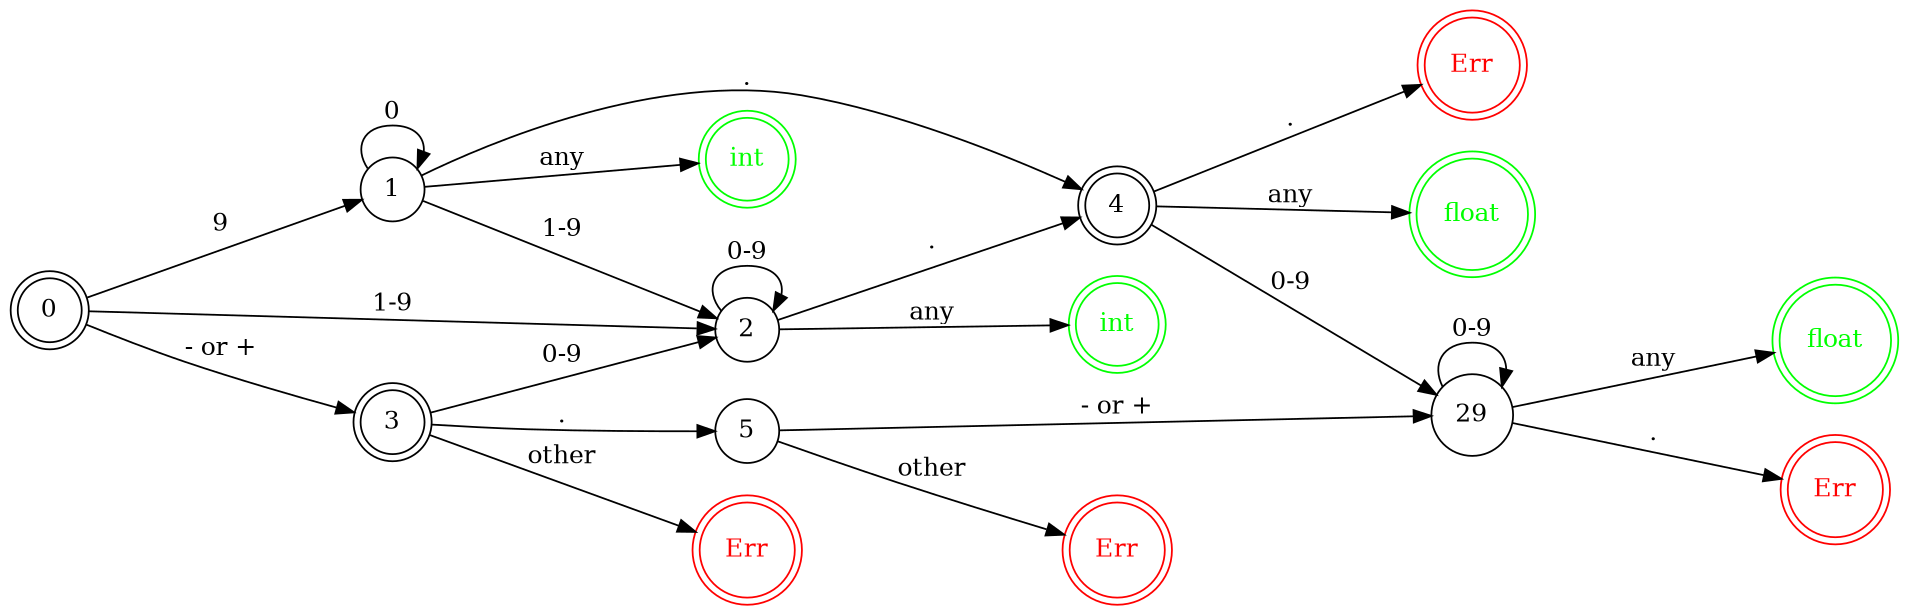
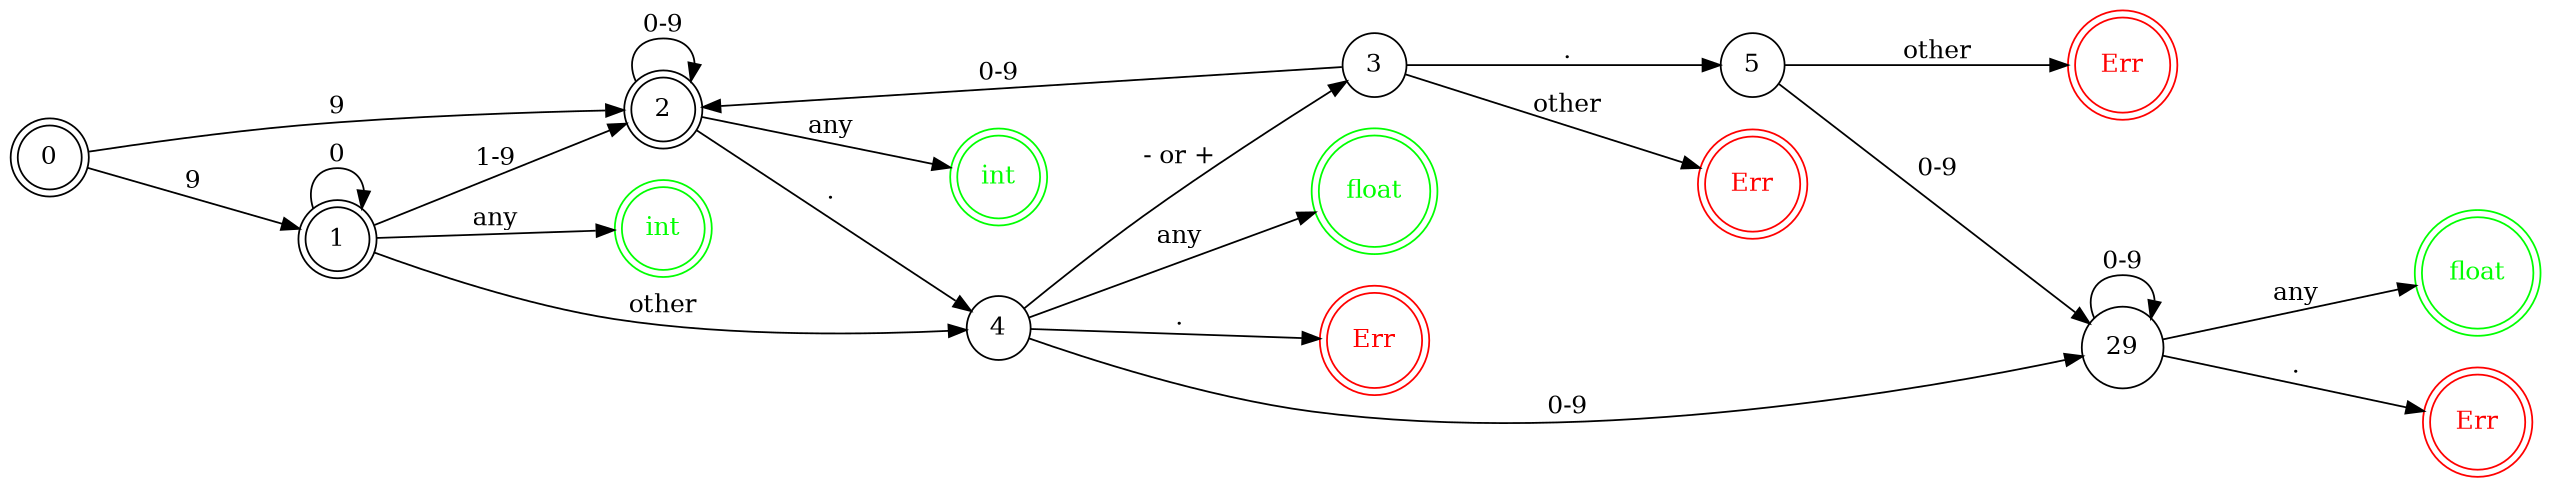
(747, 78) -> (663, 306)
(393, 189) -> (338, 239)
(1117, 205) -> (999, 328)
(393, 304) -> (338, 107)
(747, 330) -> (663, 110)
(210, 370) -> (1174, 194)
(1117, 407) -> (1938, 169)
(393, 422) -> (1375, 65)
